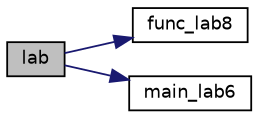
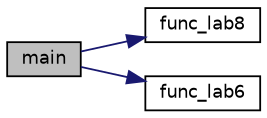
(36, 59) -> (44, 59)
(190, 93) -> (203, 93)
